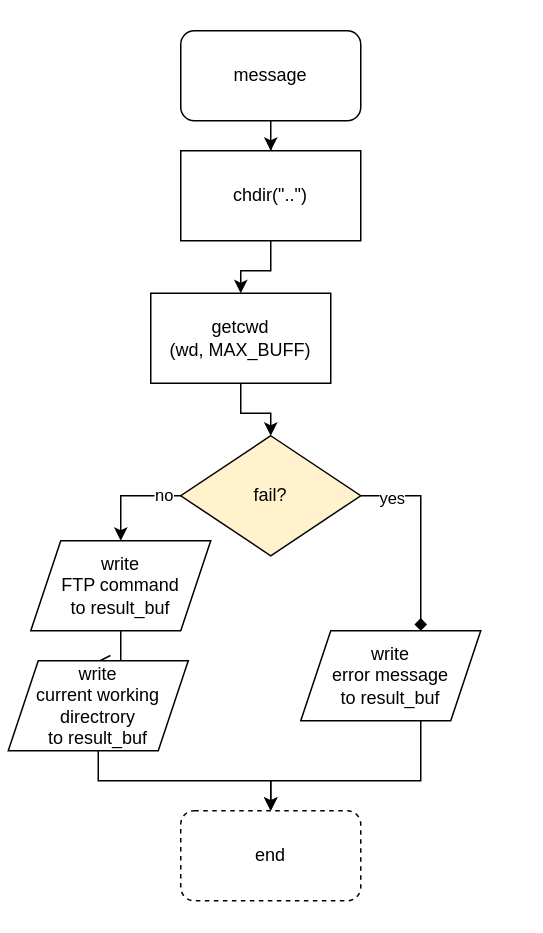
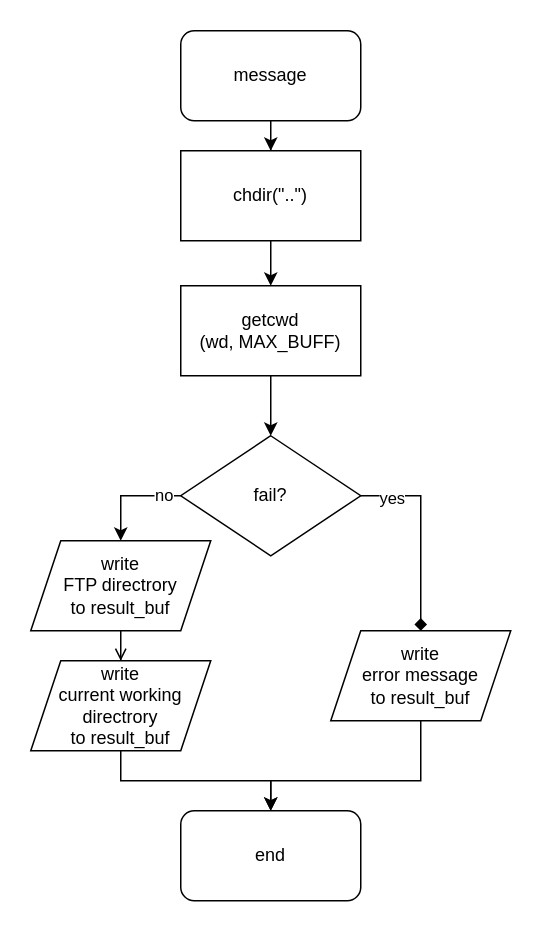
(241, 338) -> (271, 331)
(271, 496) -> (271, 496)
(121, 586) -> (121, 586)
(391, 676) -> (421, 676)
(98, 706) -> (121, 706)
(271, 856) -> (271, 856)
